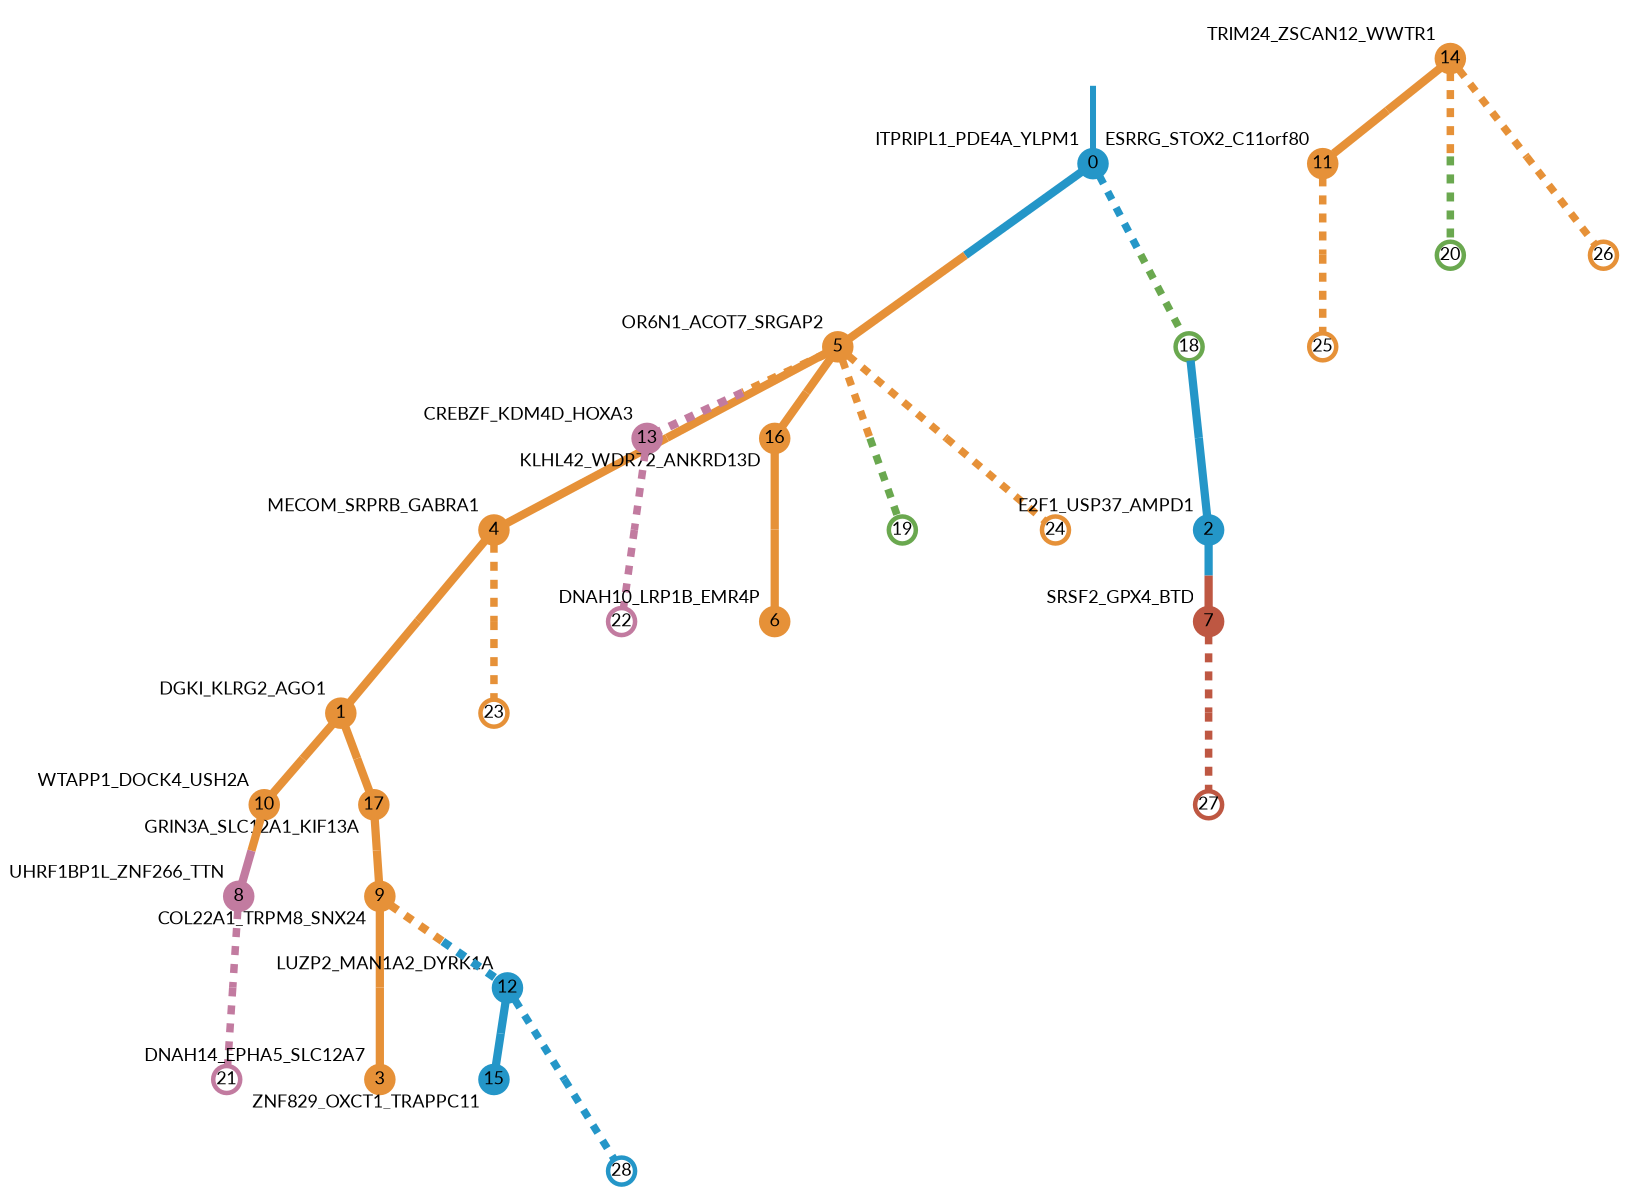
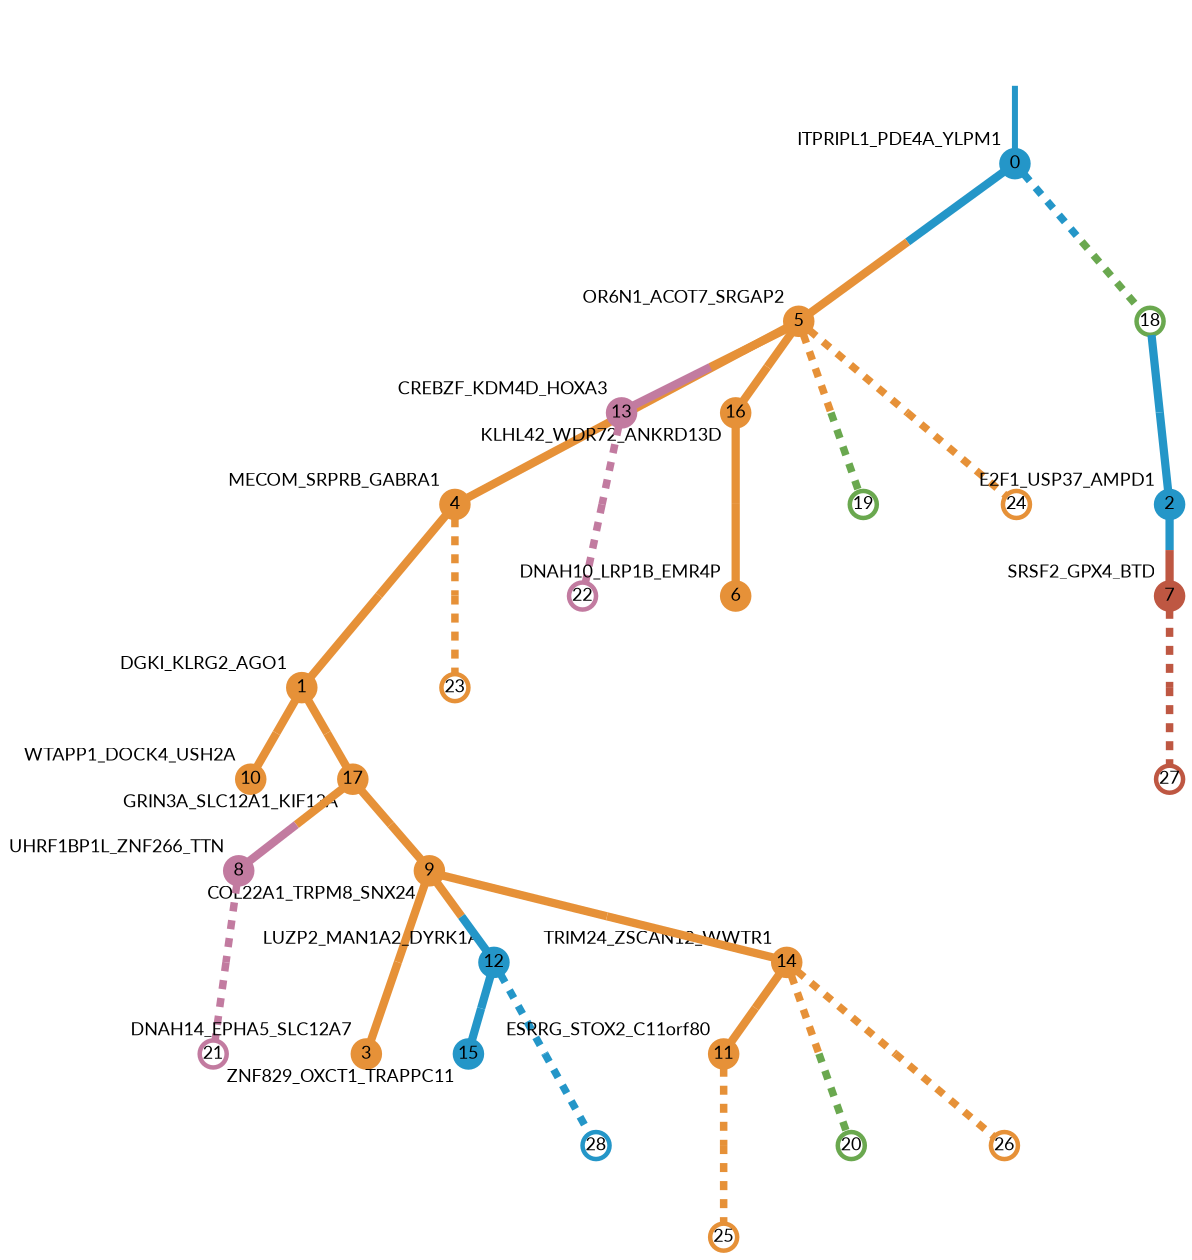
(743, 393) -> (710, 367)
(251, 851) -> (296, 825)
none -> (608, 916)
(443, 942) -> (462, 916)
